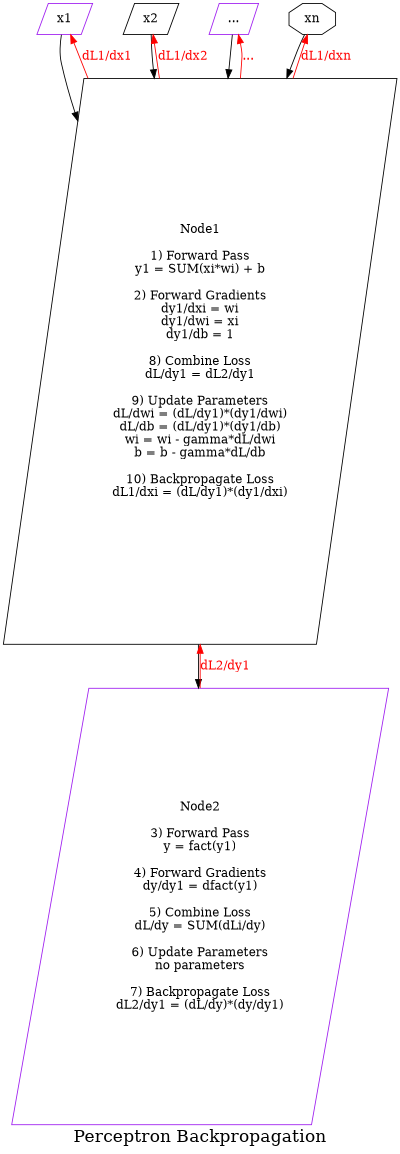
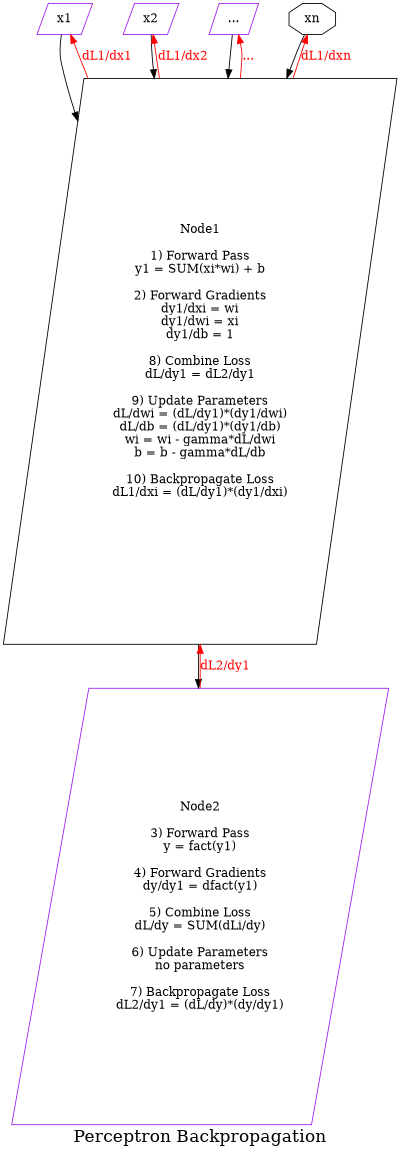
(151, 19) -> (151, 19)
